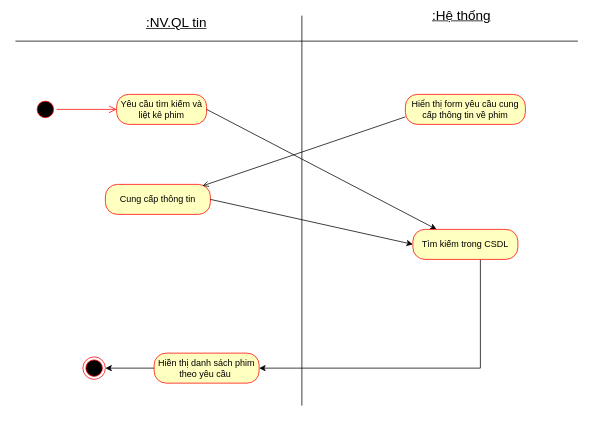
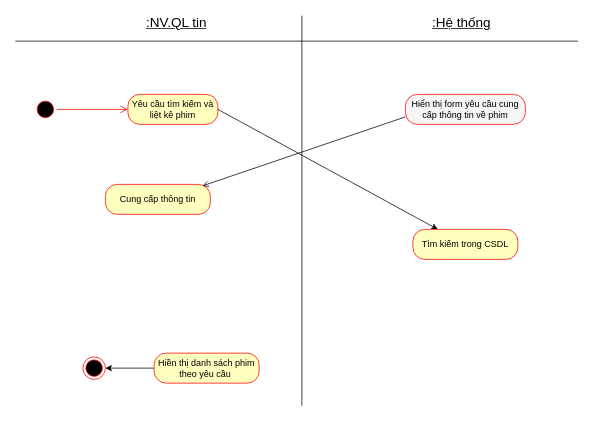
(462, 15) -> (462, 23)
(162, 109) -> (173, 109)
(465, 109) -> (465, 109)
(309, 221) -> none
(480, 315) -> none
